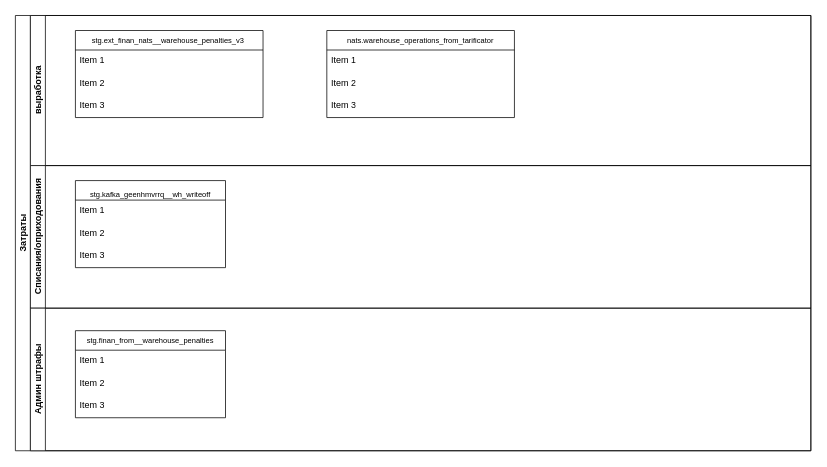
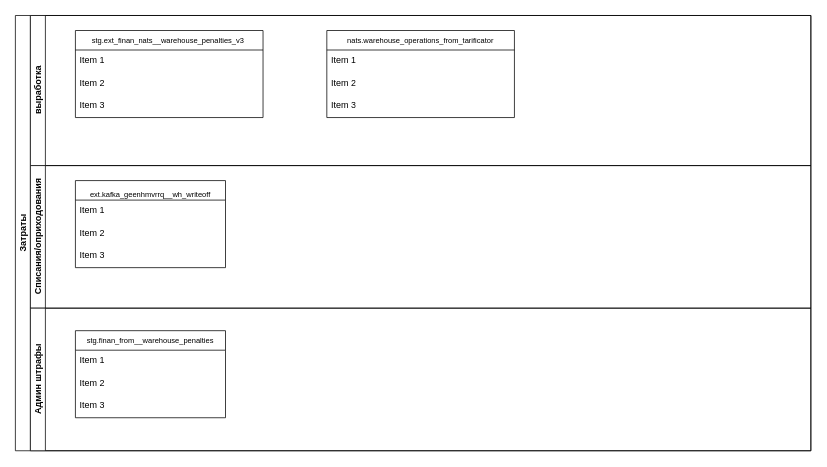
(150, 195) -> (150, 195)
